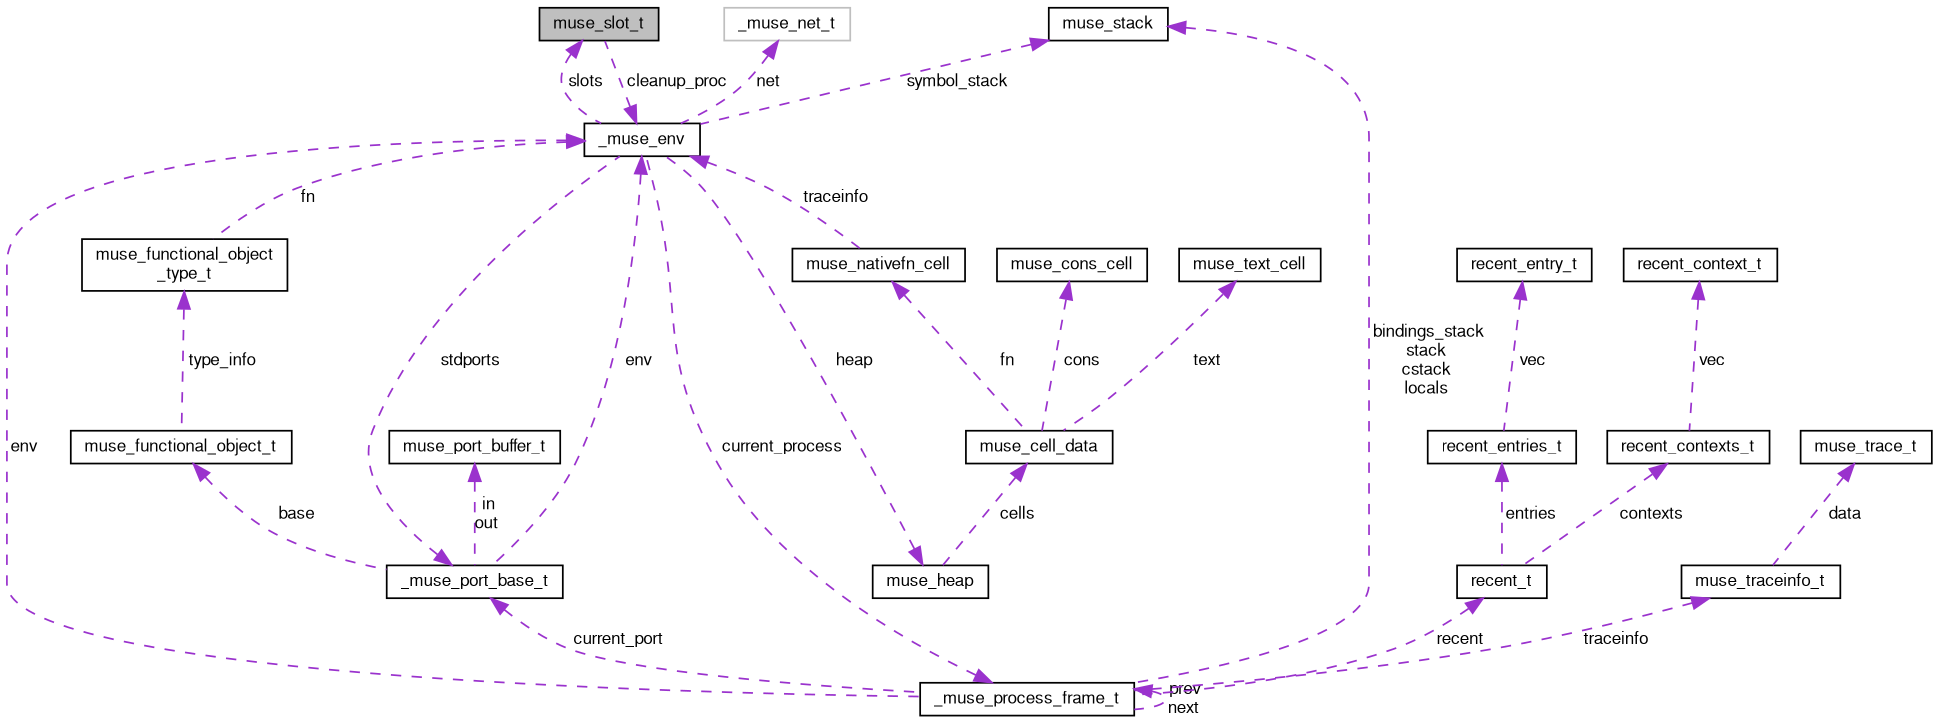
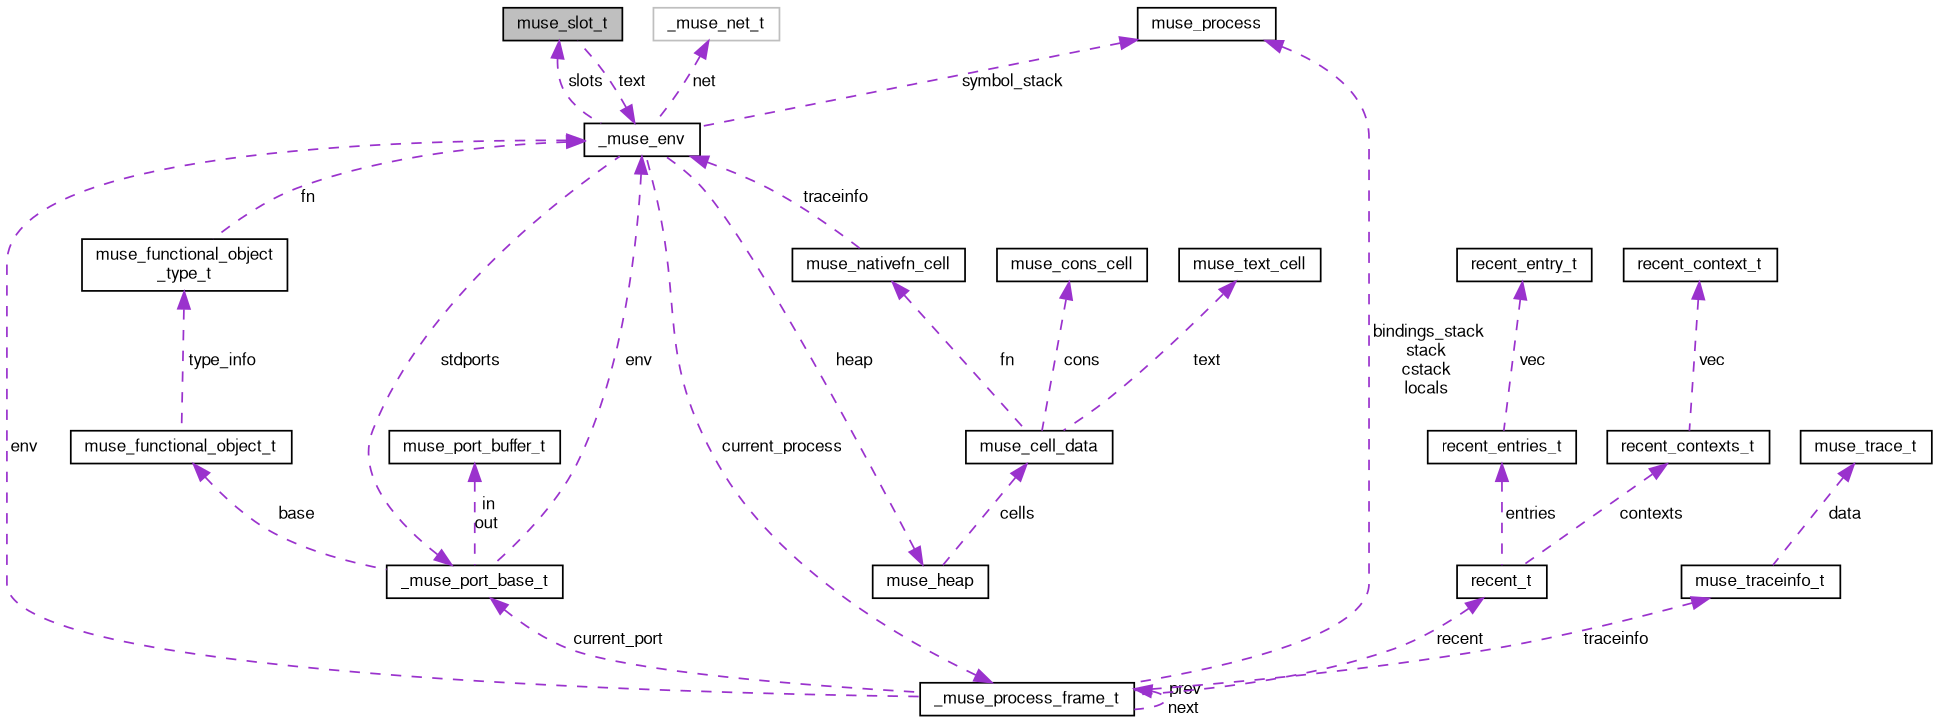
(1108, 24) -> (1207, 24)
(676, 82) -> (631, 82)
